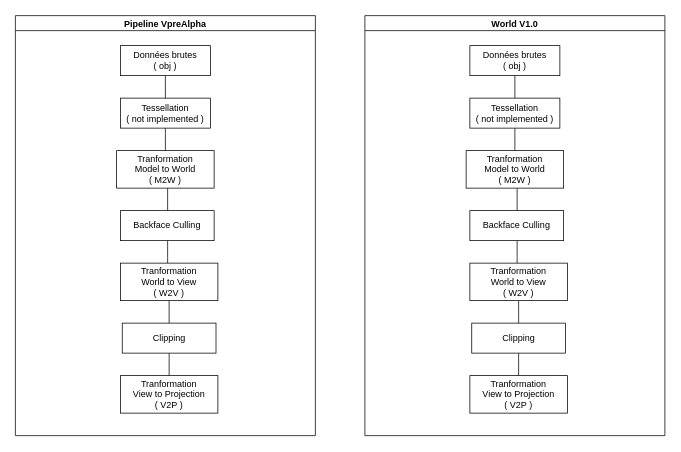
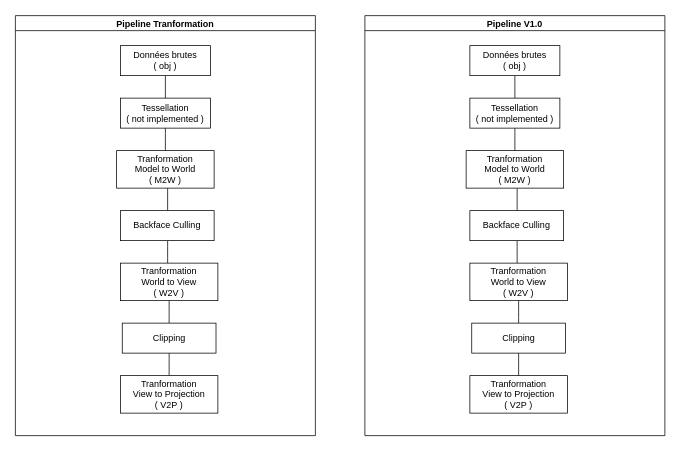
(165, 23) -> (165, 23)
(515, 23) -> (515, 23)
